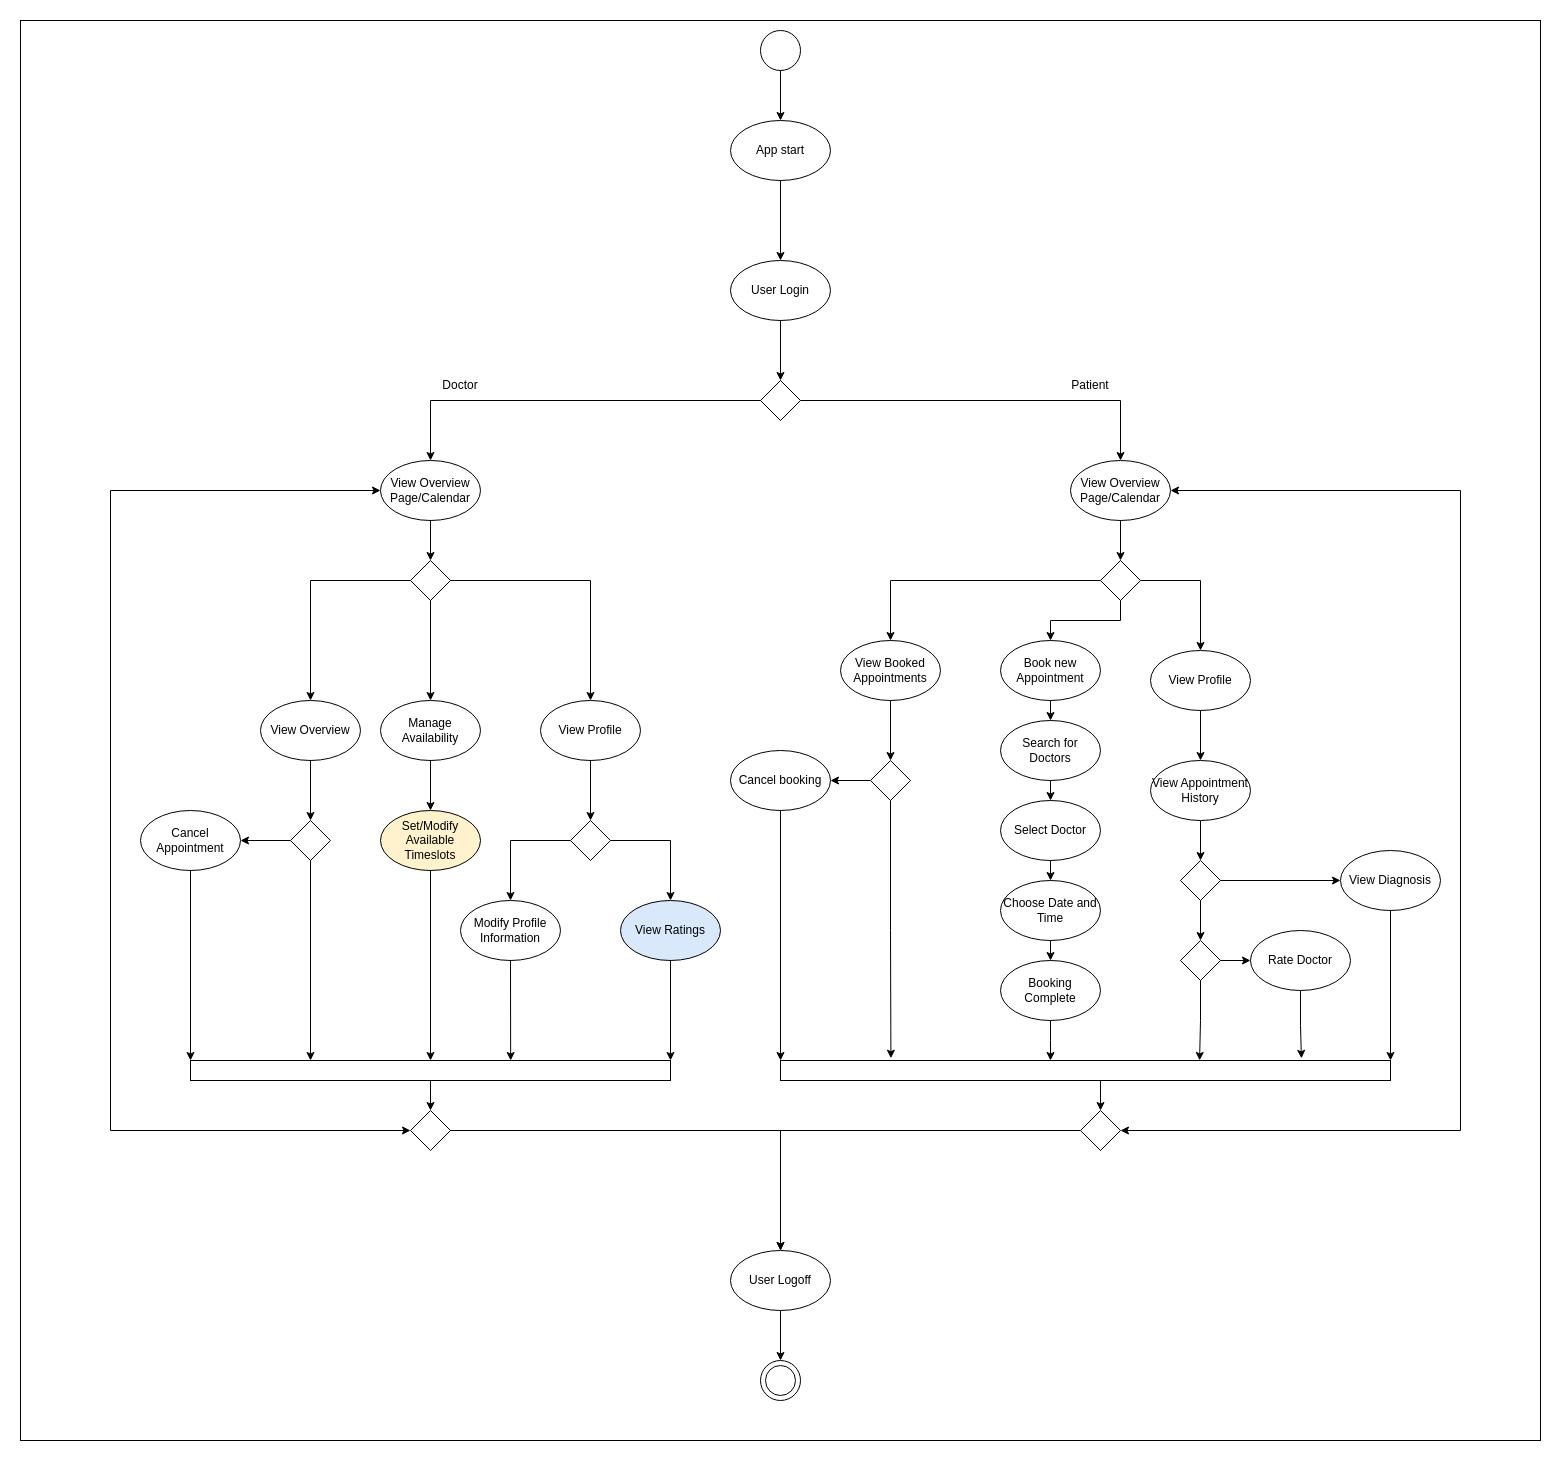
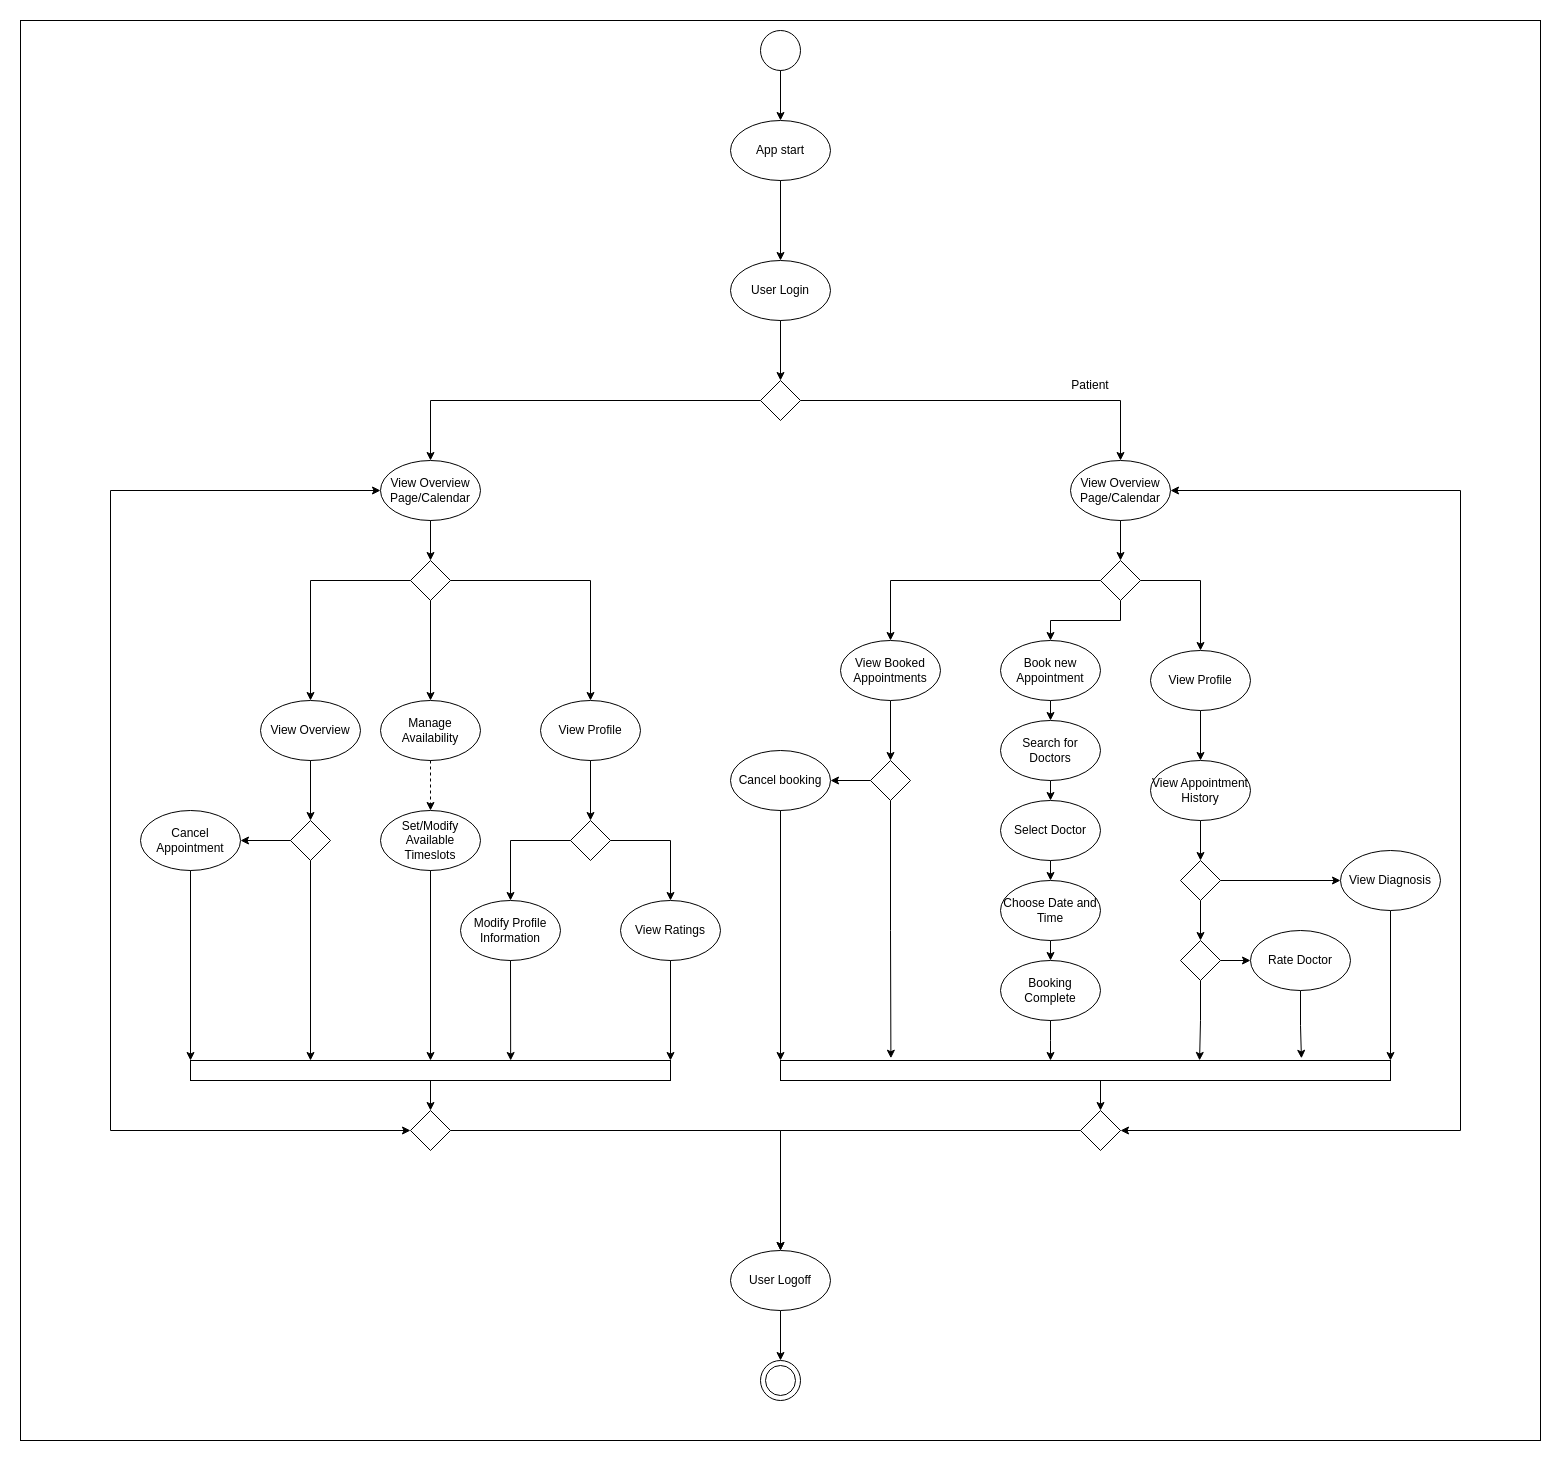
(461, 386) -> none
(431, 783) -> (431, 783)
(431, 841) -> (431, 841)
(671, 931) -> (671, 931)
